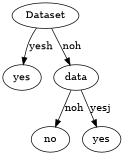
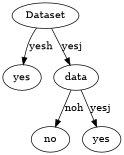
(72, 47) -> (72, 47)
